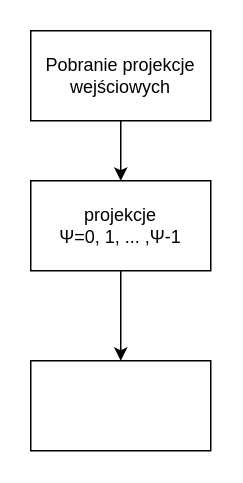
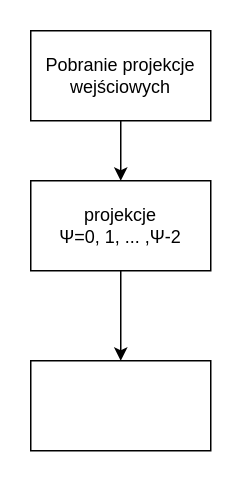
(121, 226) -> (121, 226)
